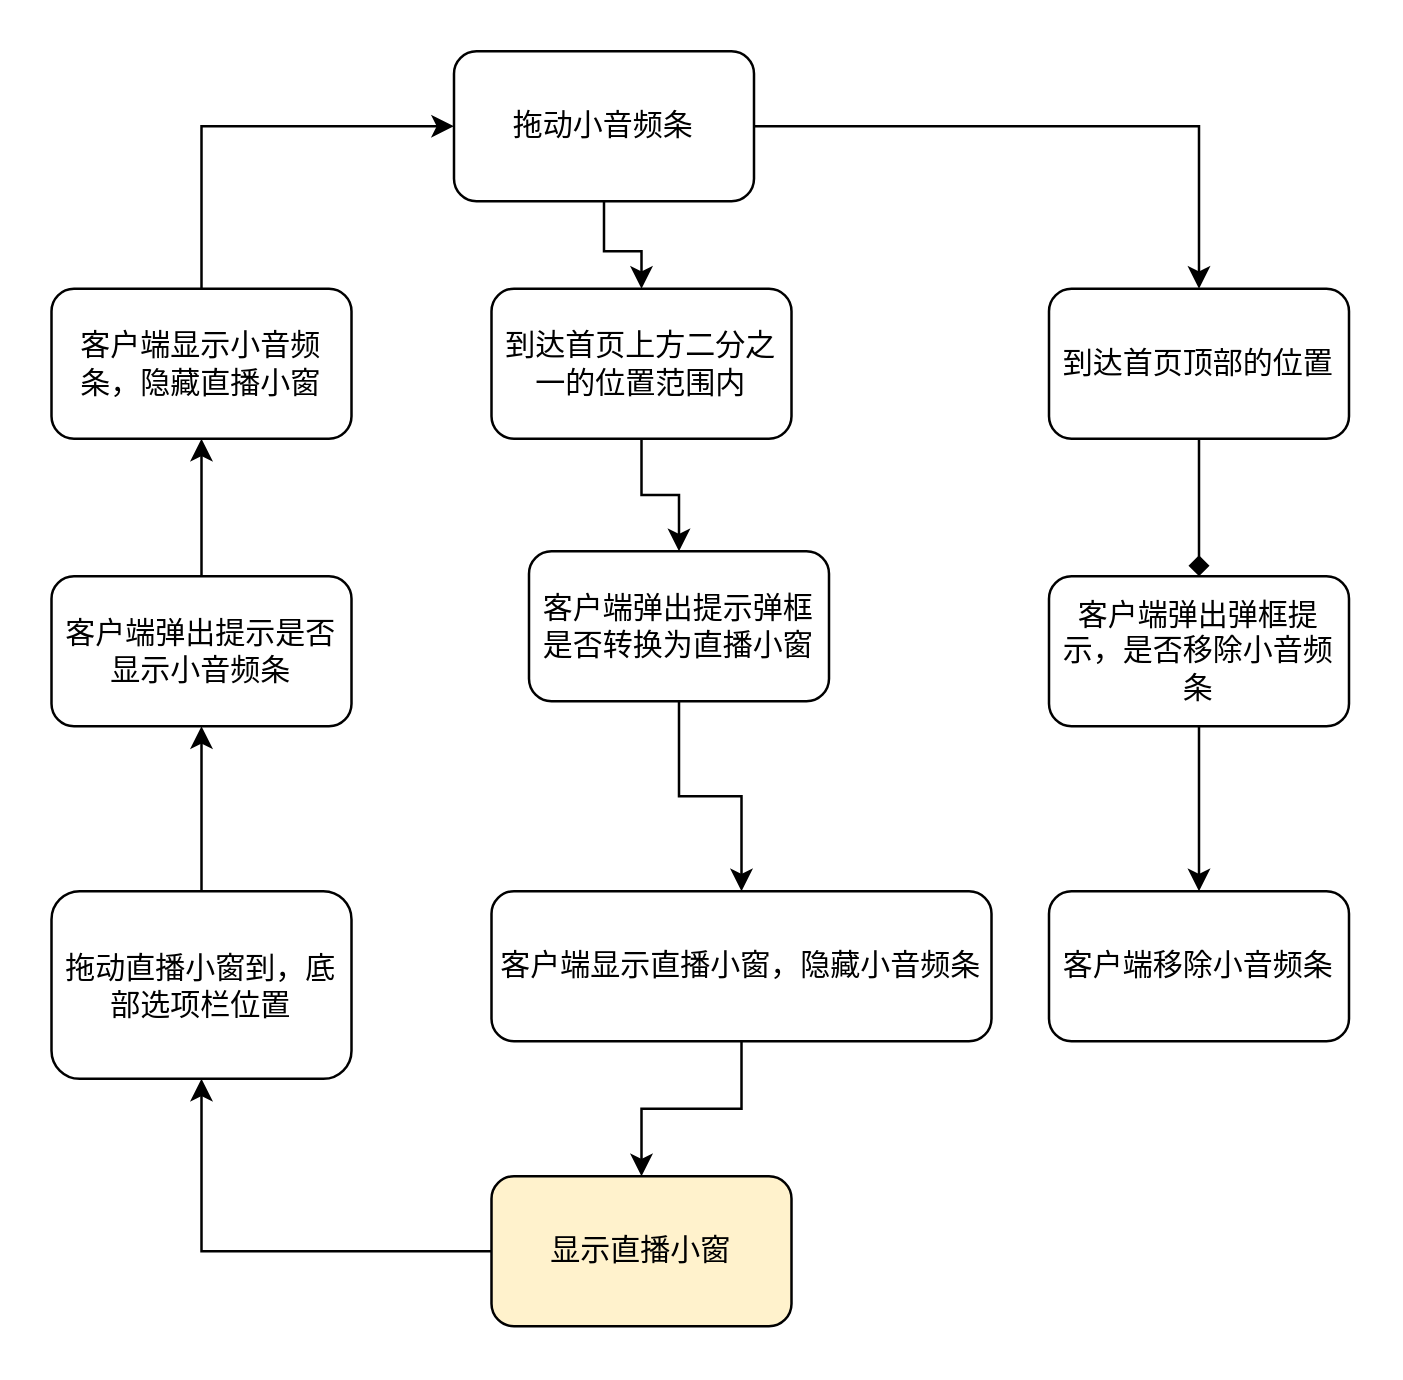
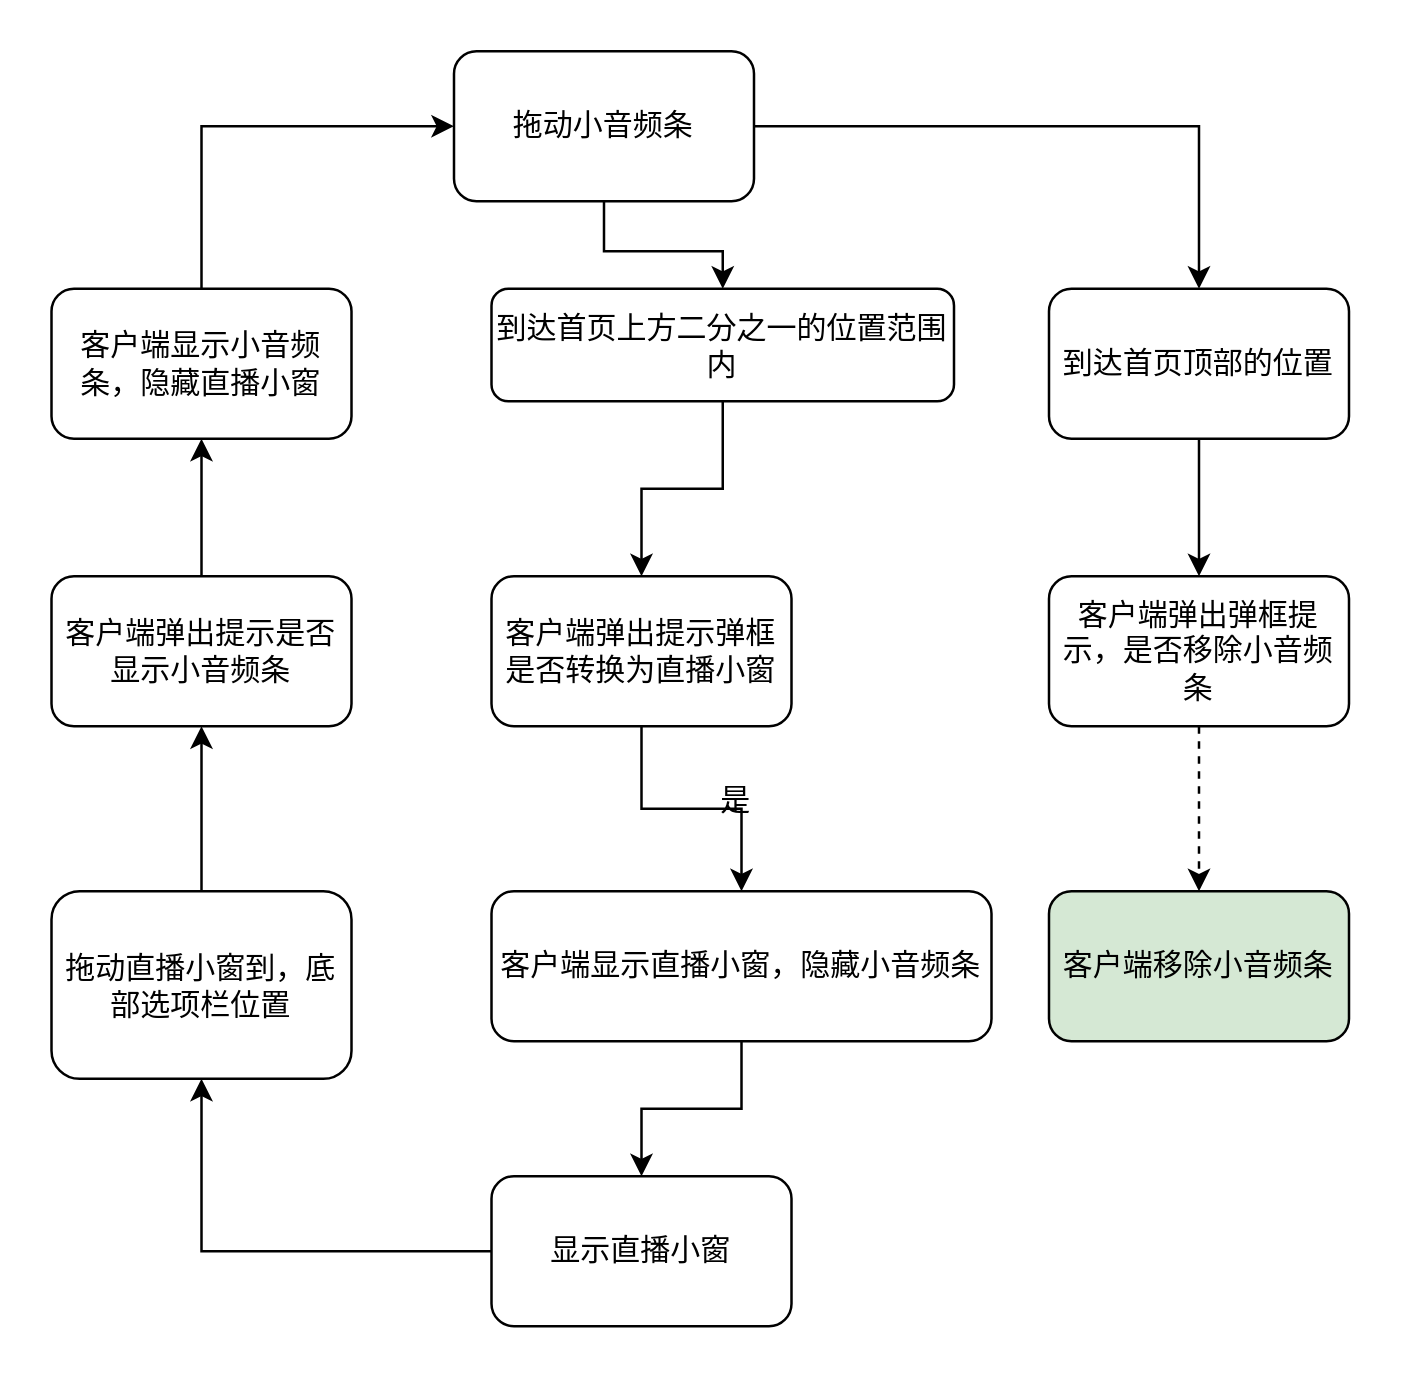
(641, 364) -> (723, 345)
(1199, 556) -> (1199, 557)
(679, 626) -> (641, 651)
none -> (736, 801)
(1199, 802) -> (1199, 802)
(1199, 966) -> (1199, 966)
(641, 1251) -> (641, 1251)
